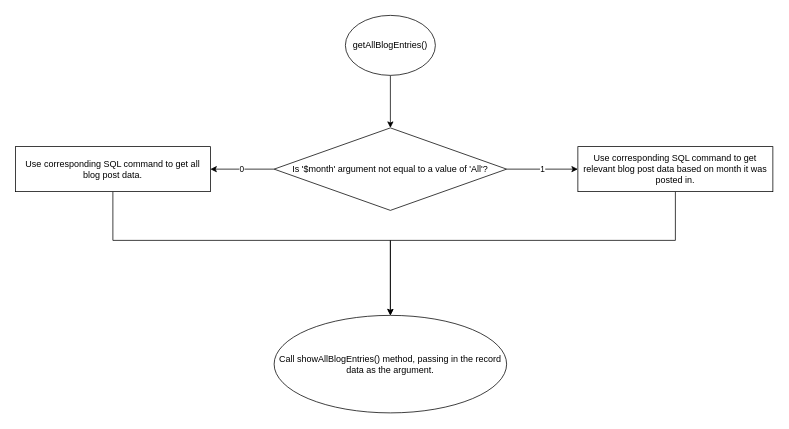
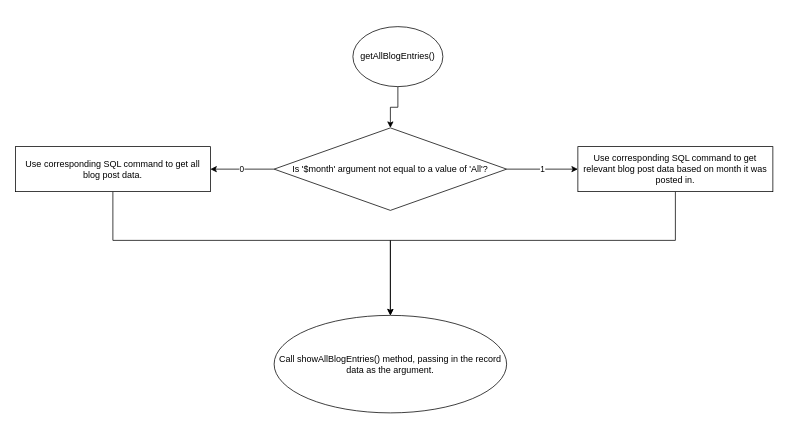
(390, 45) -> (398, 57)
